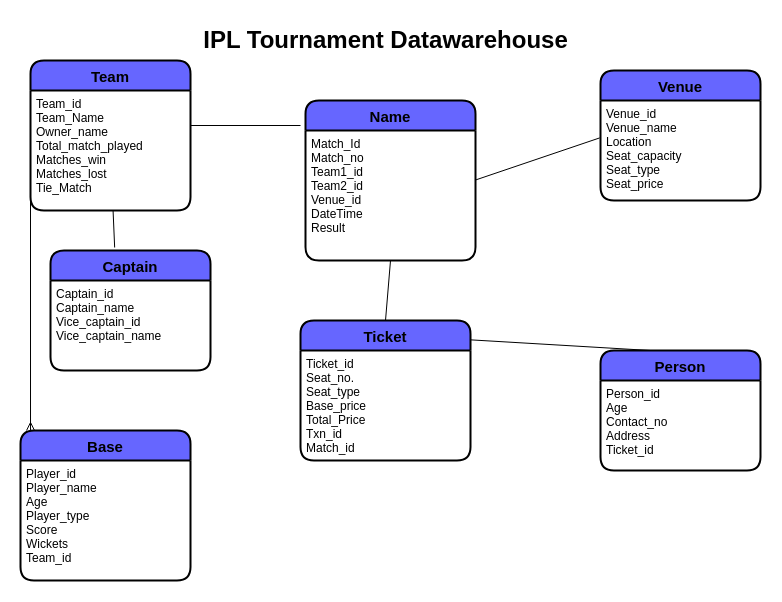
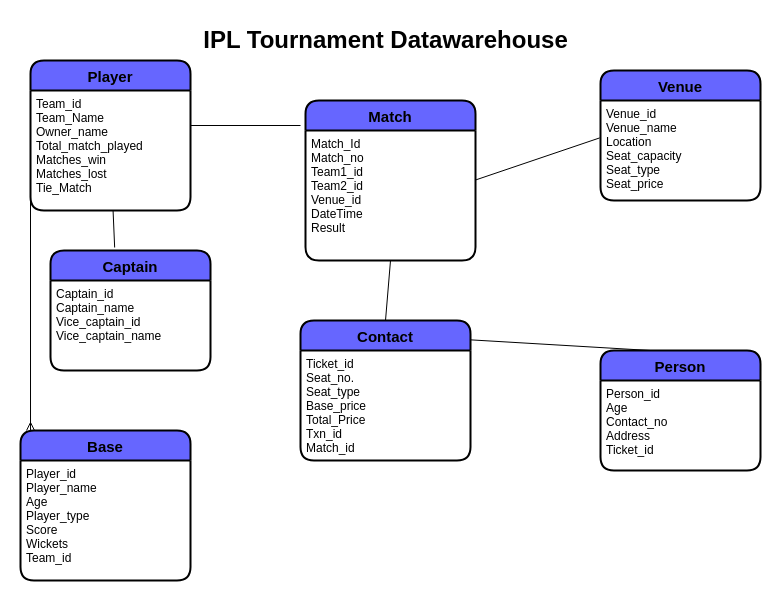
(110, 77) -> (110, 77)
(390, 117) -> (390, 117)
(385, 337) -> (385, 337)
